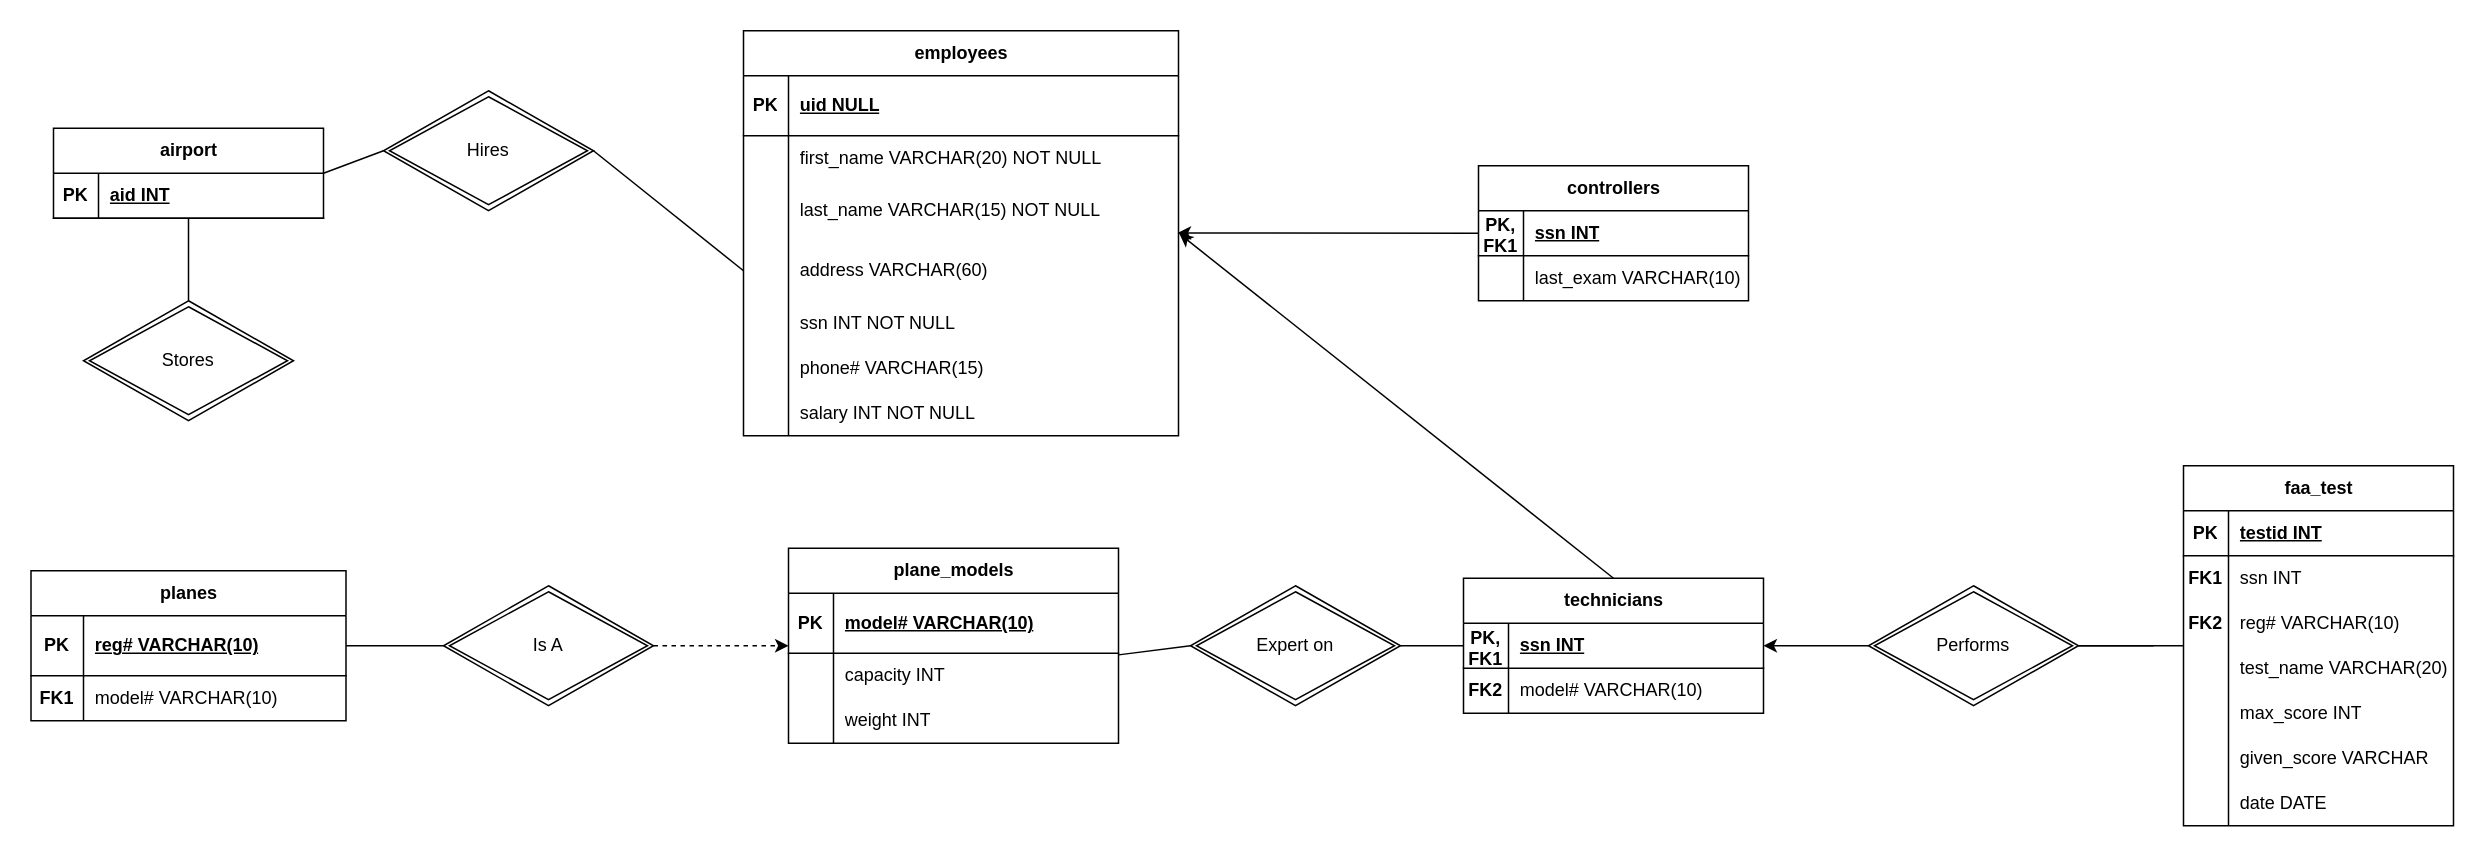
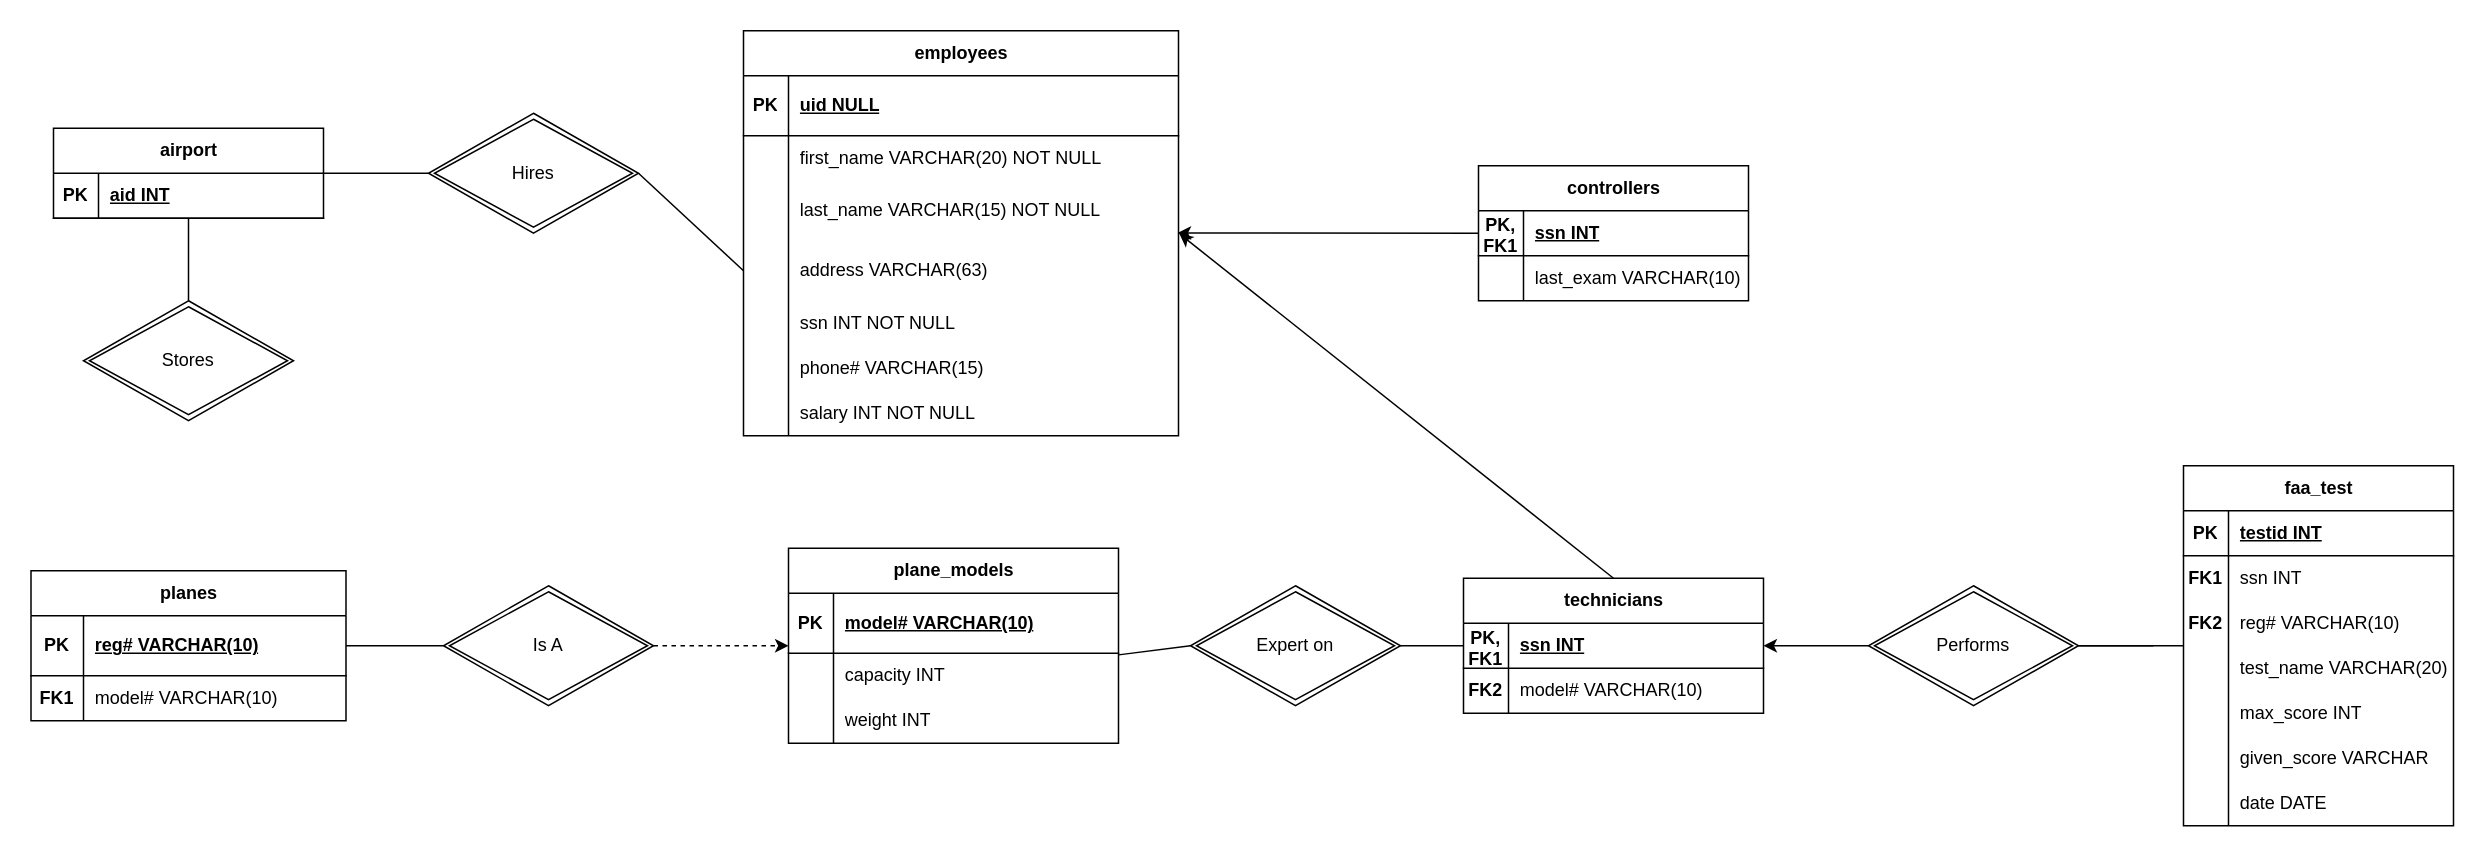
(488, 151) -> (533, 173)
(894, 271) -> (894, 271)
